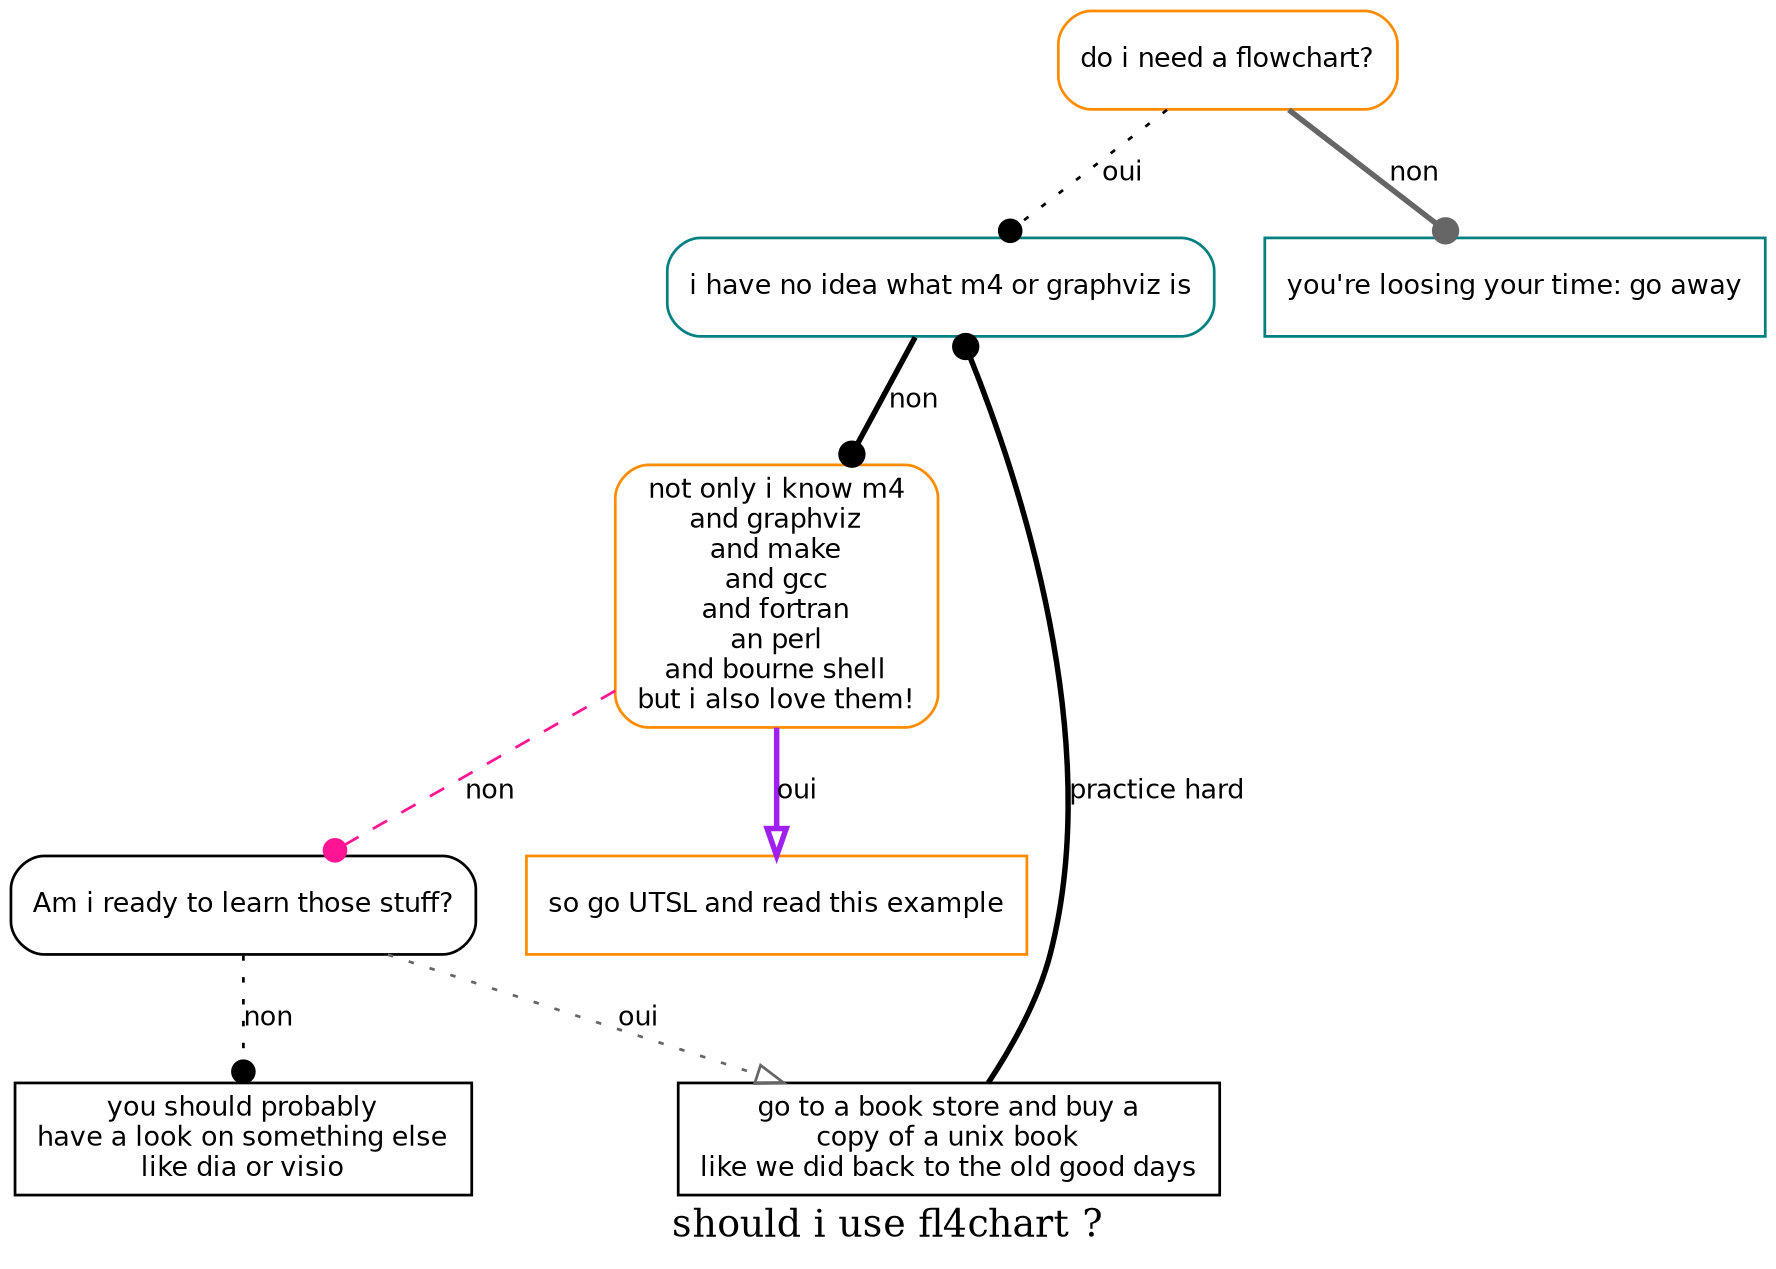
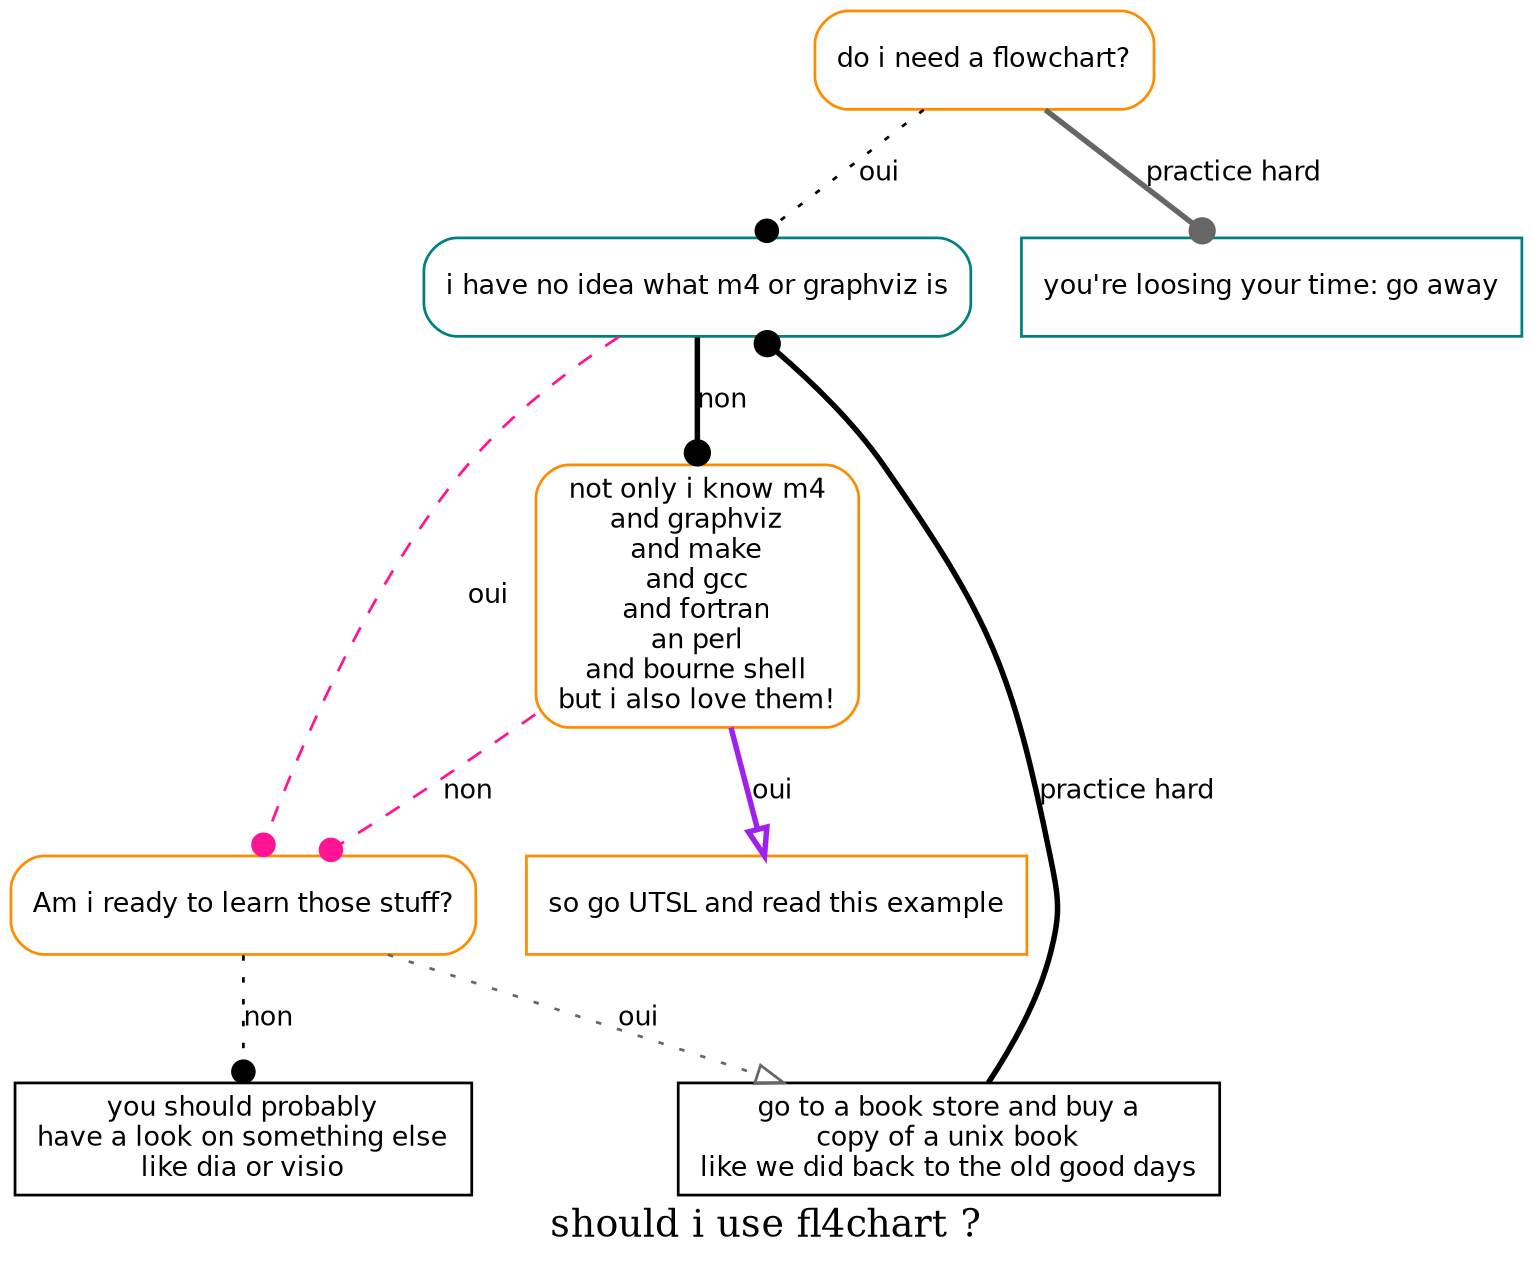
(1415, 174) -> (1233, 174)
none -> (403, 555)
(243, 905) -> (243, 905)
